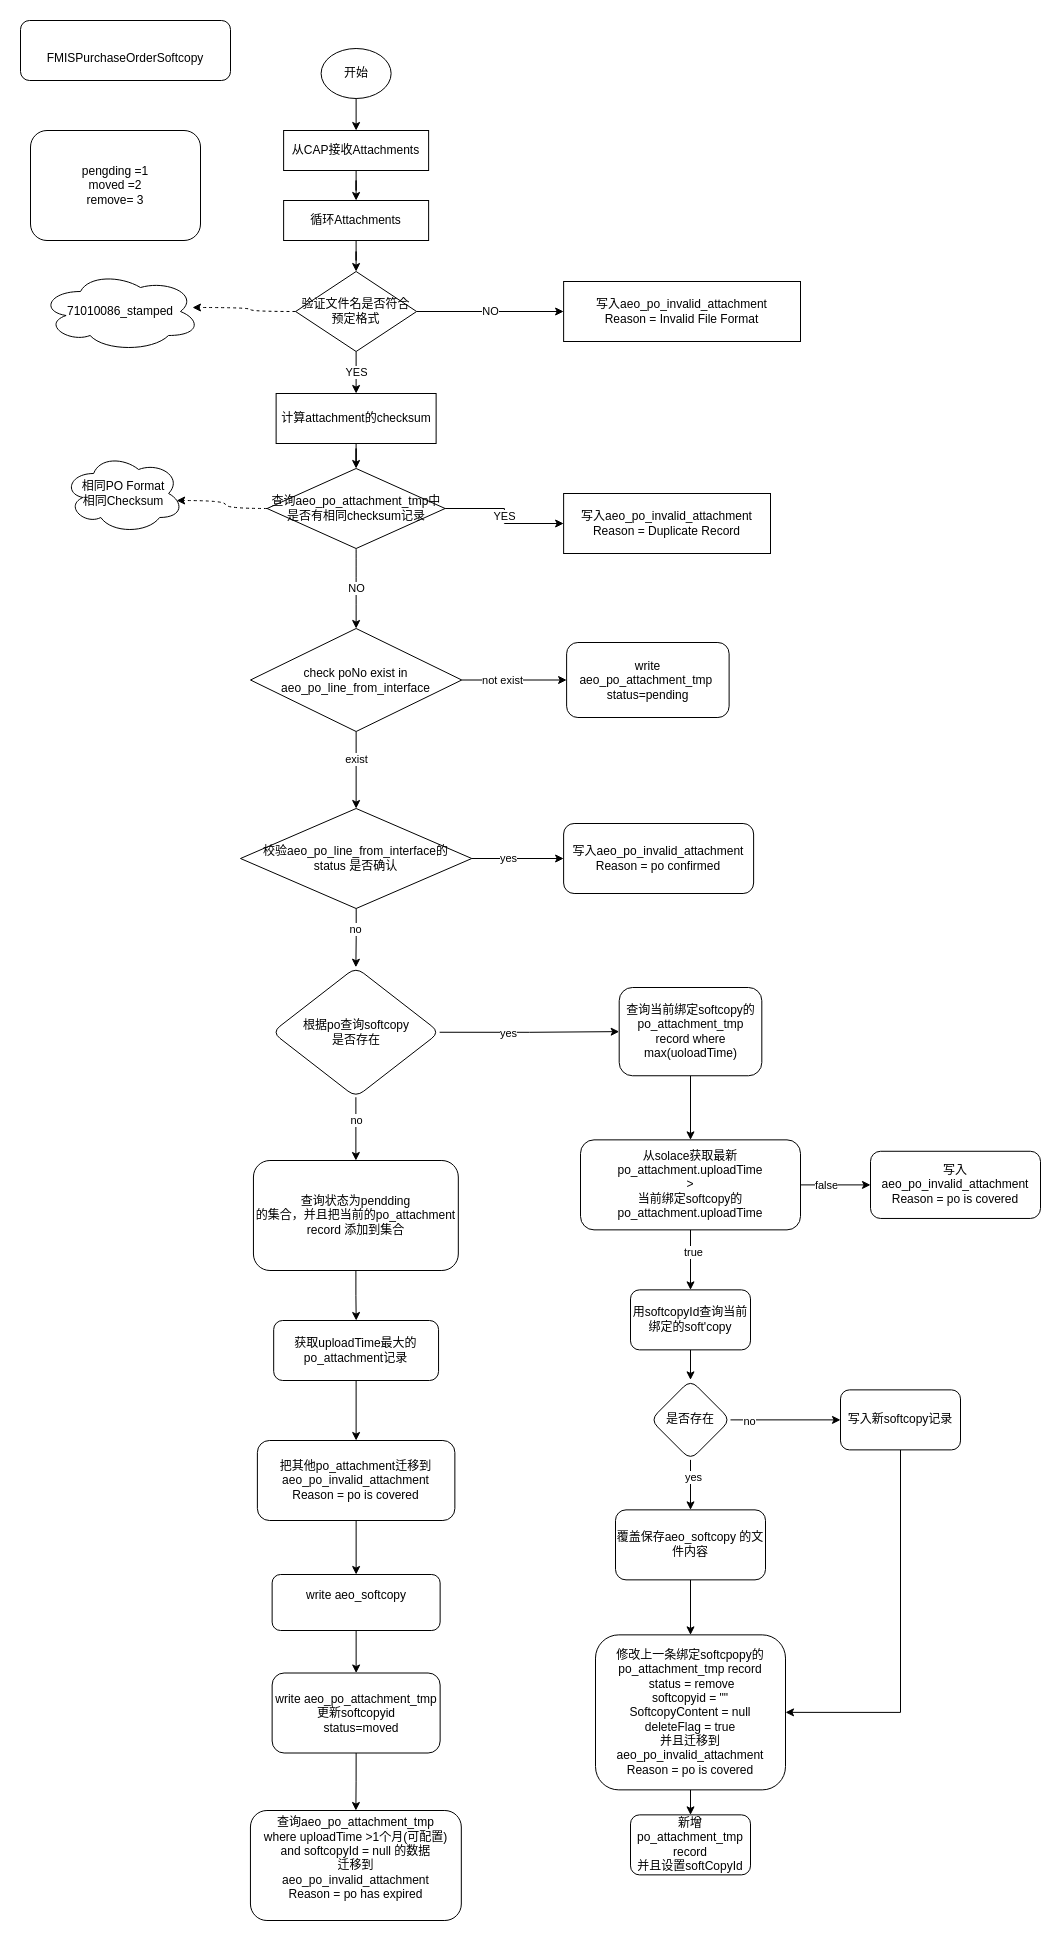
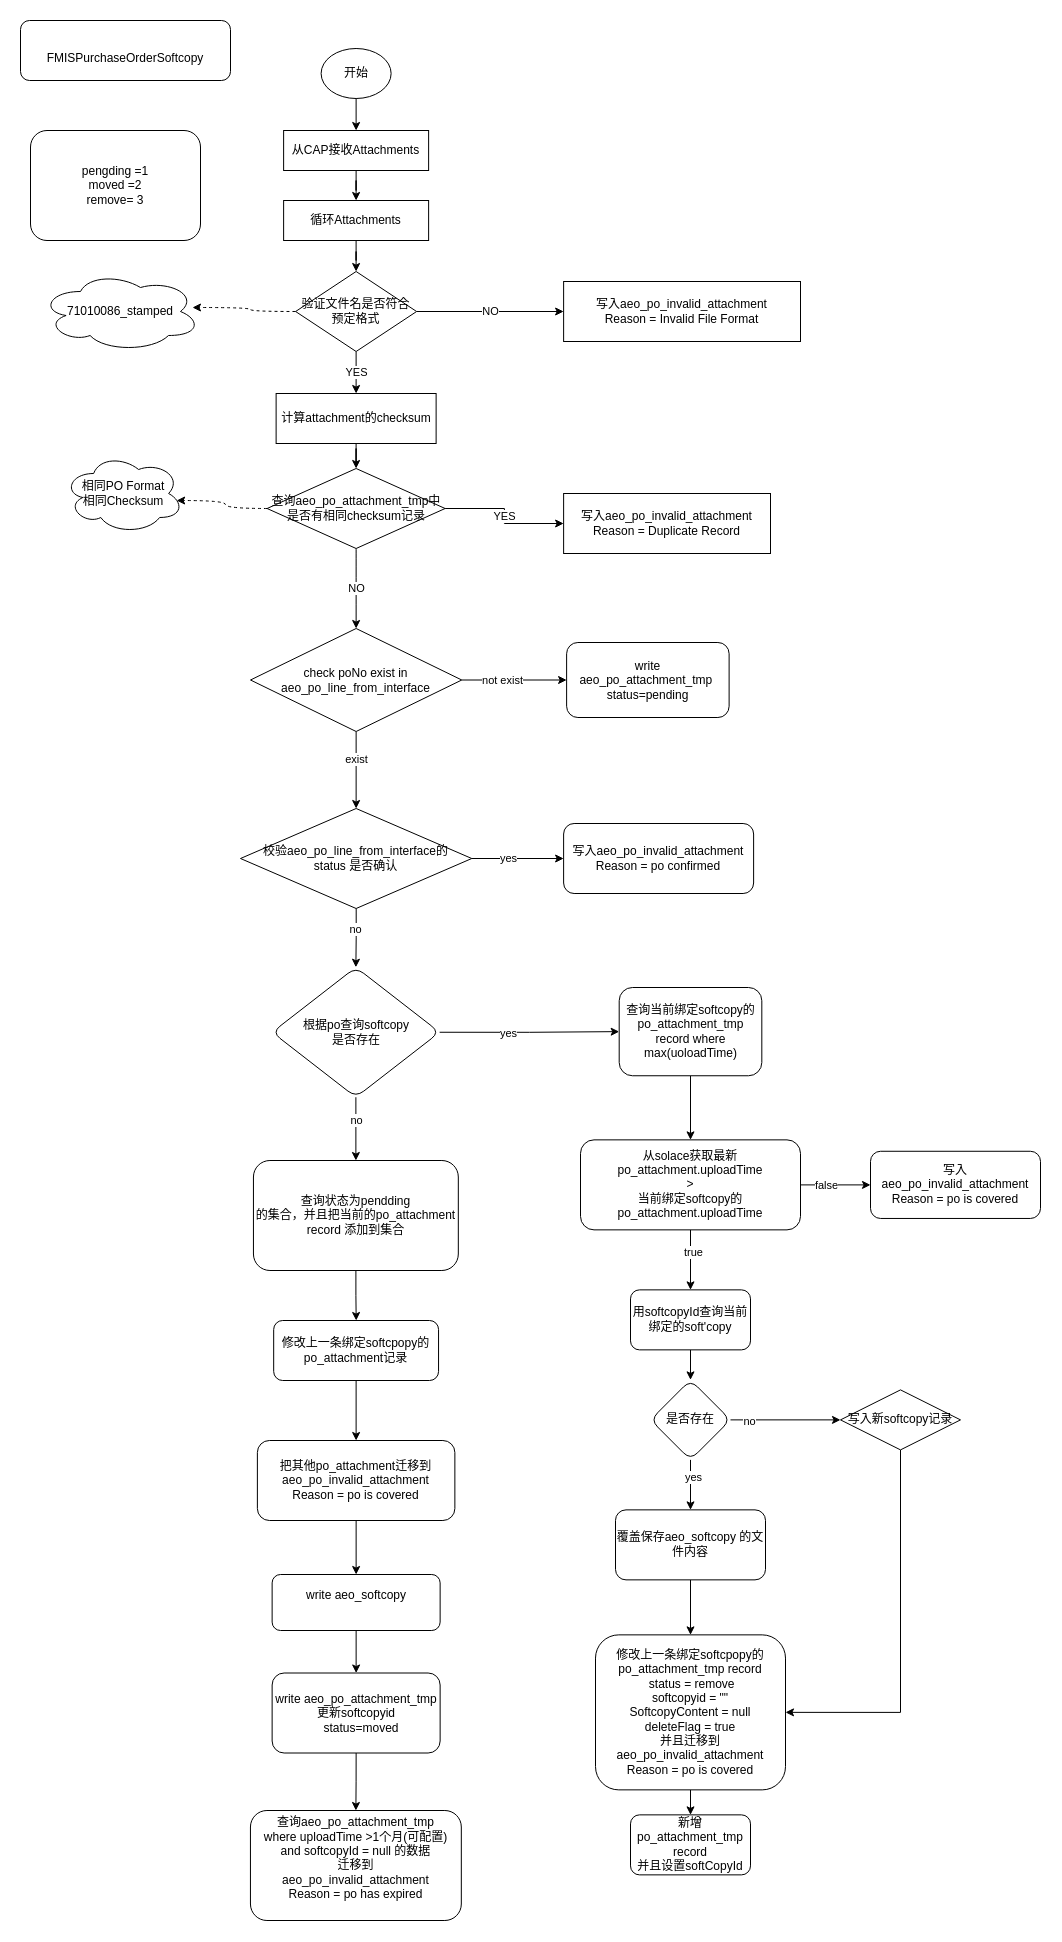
(356, 1351) -> (356, 1351)
(900, 1420) -> (900, 1420)
